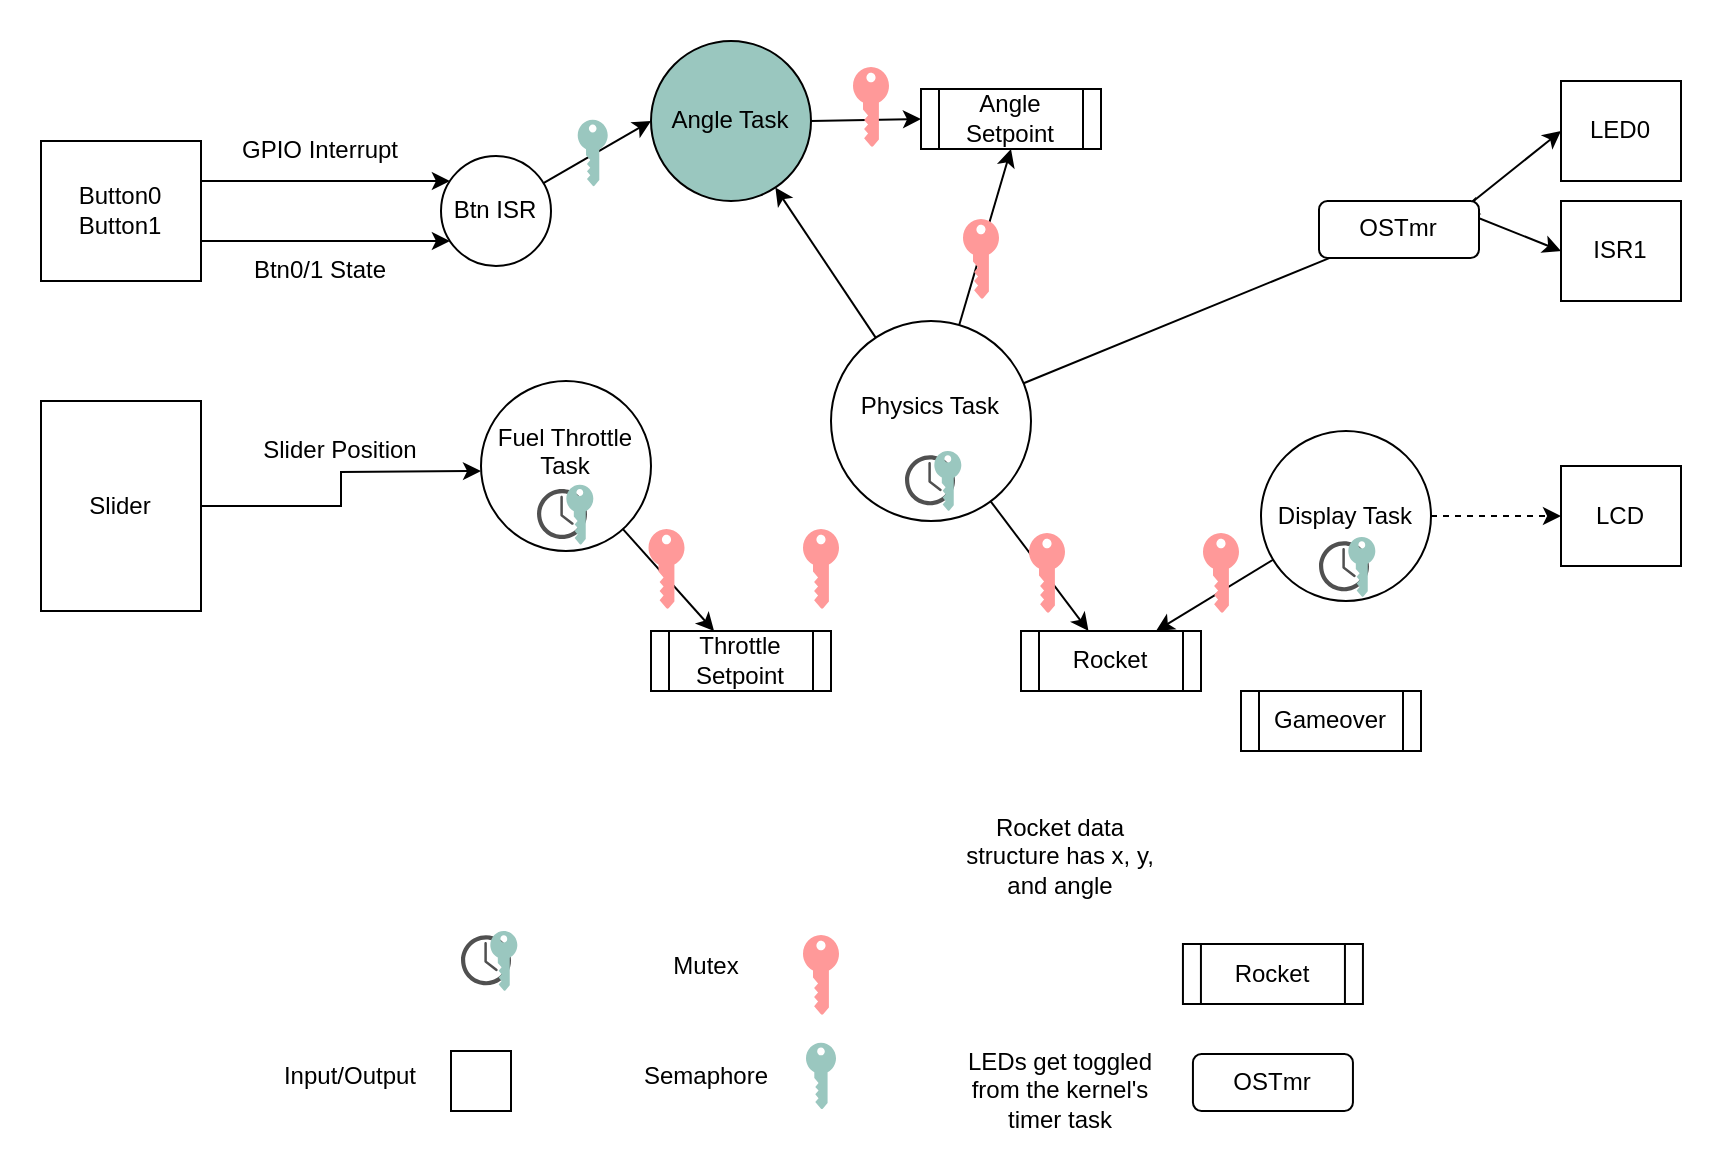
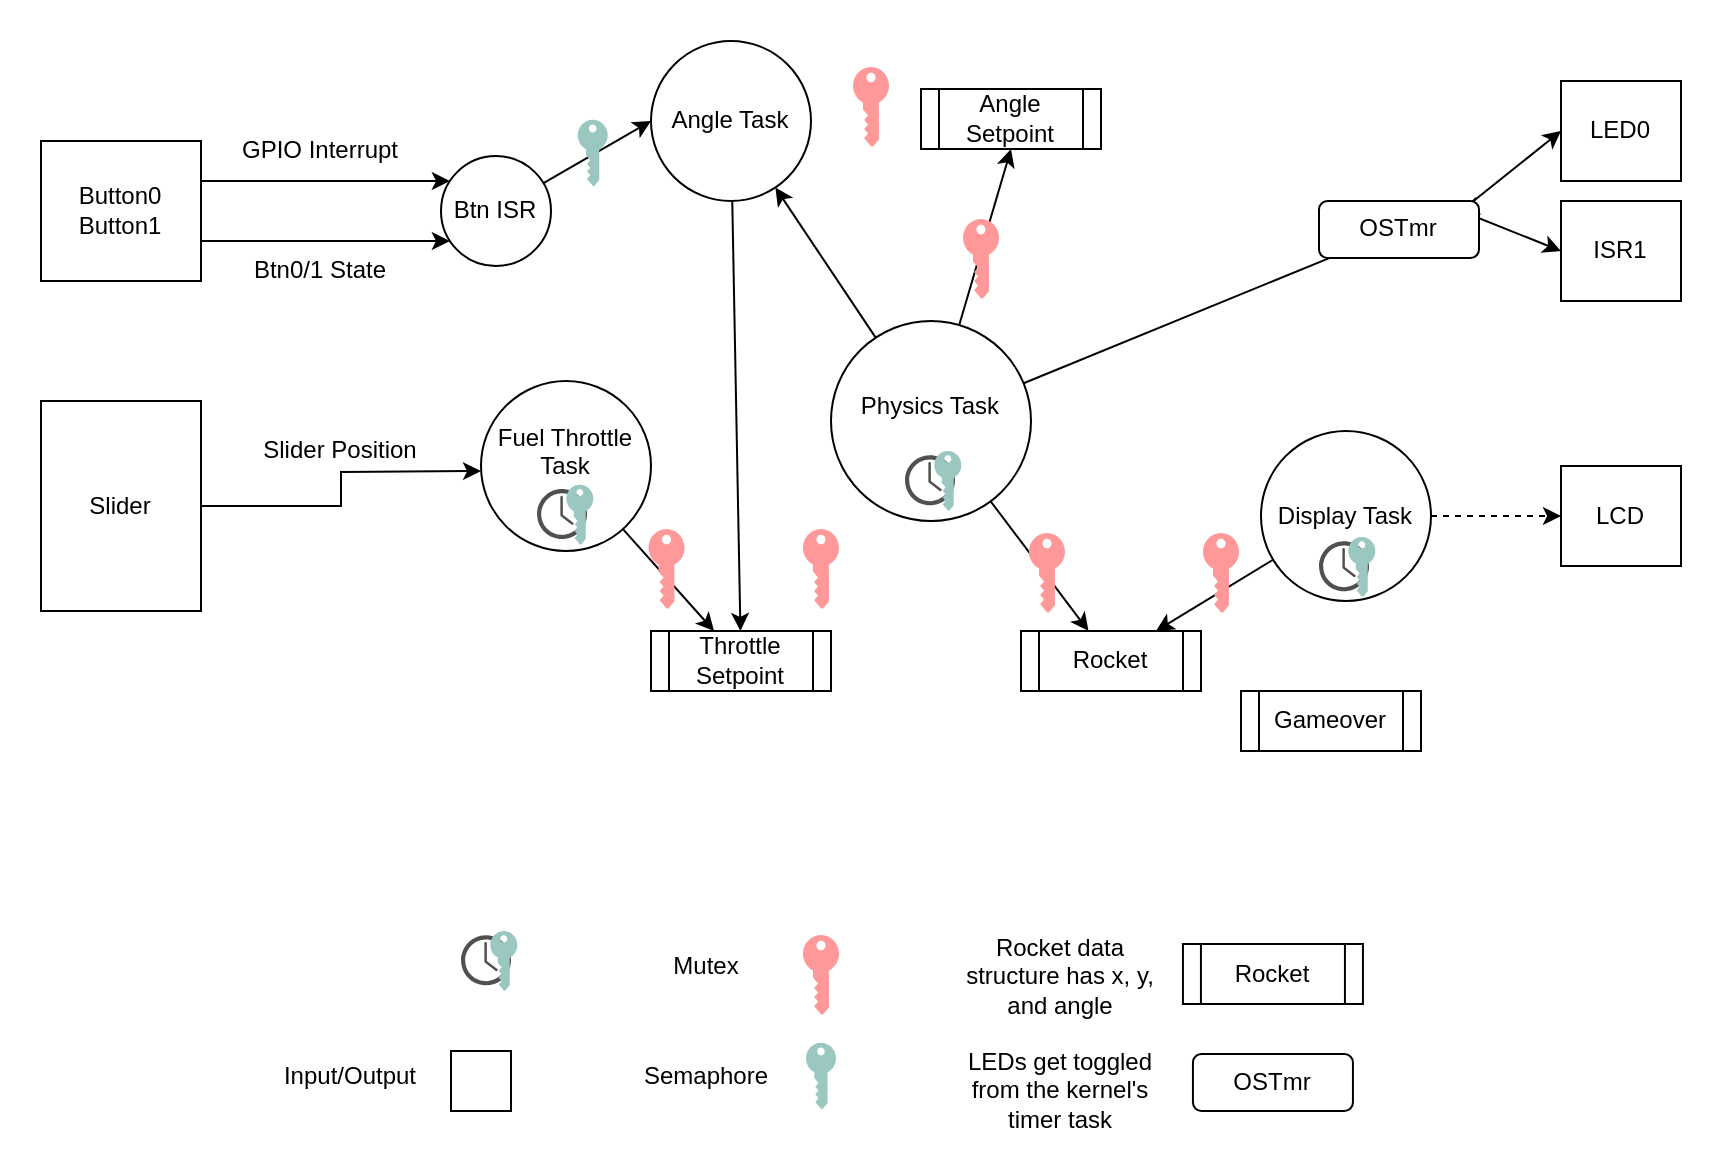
(731, 121) -> (731, 121)
(838, 121) -> (736, 409)
(1061, 856) -> (1061, 976)
